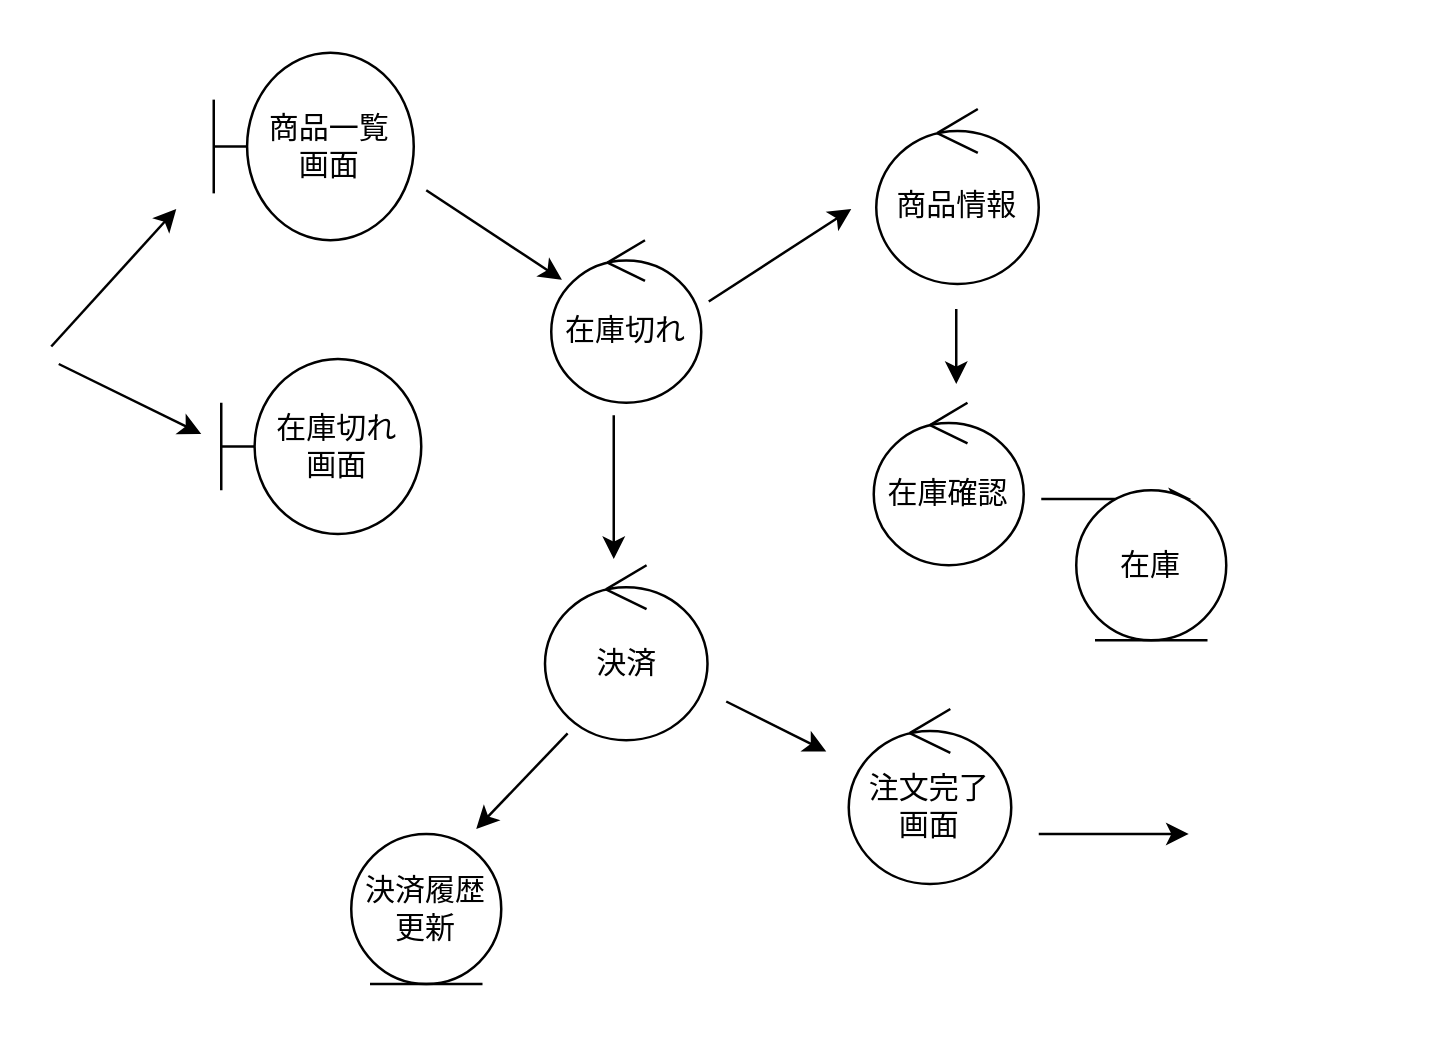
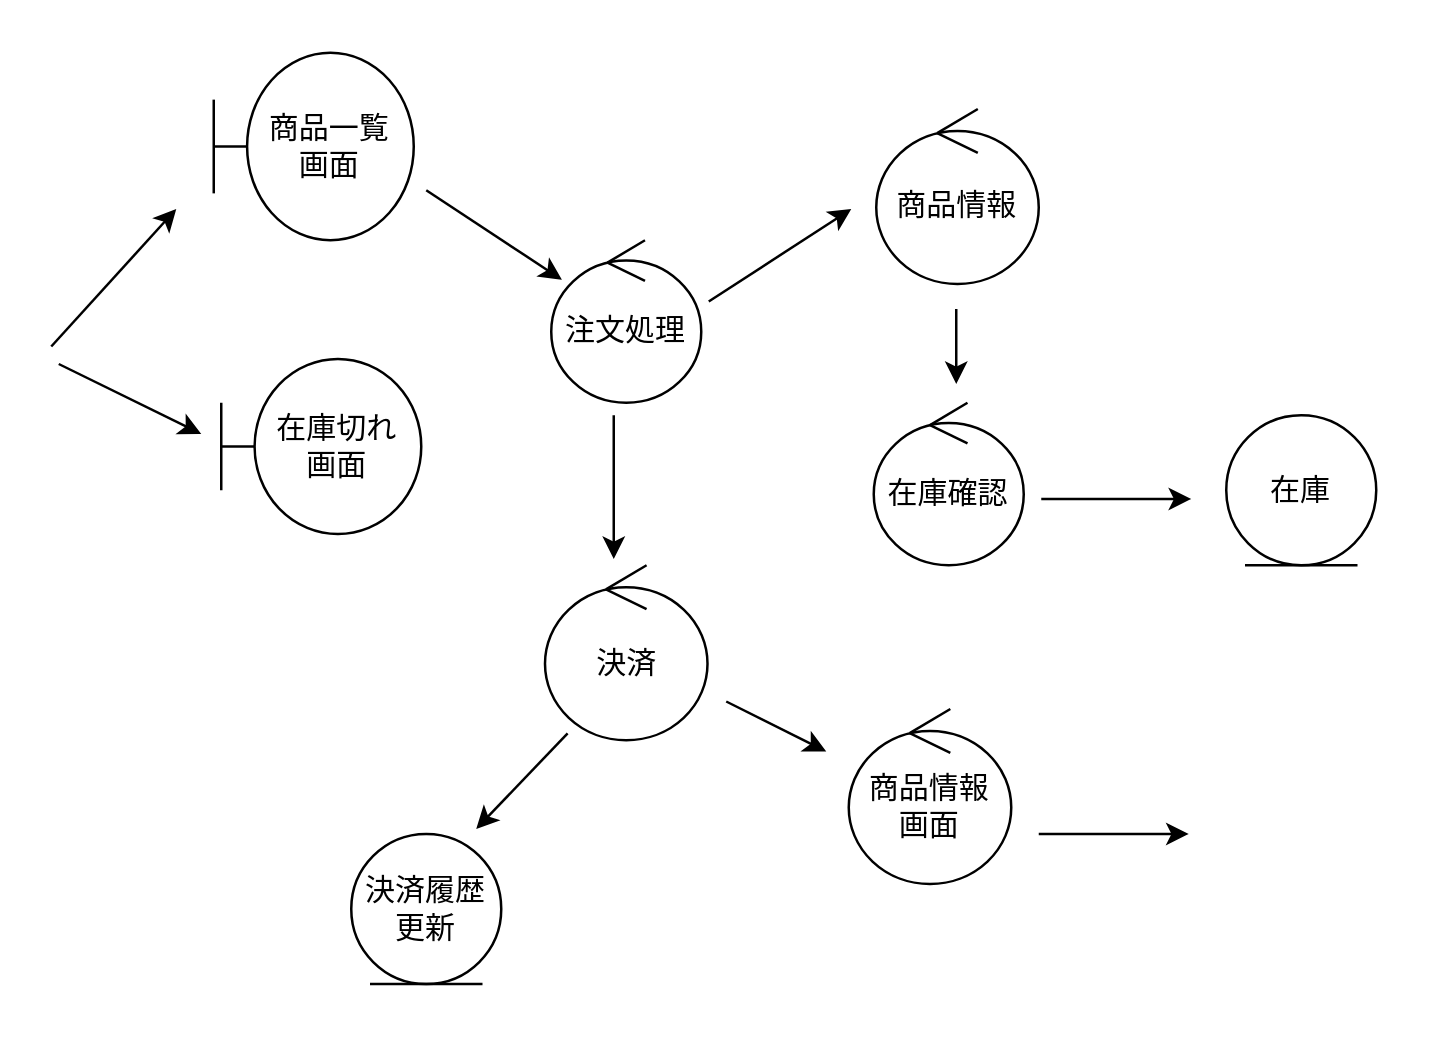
(626, 331) -> (626, 331)
(1151, 565) -> (1301, 490)
(930, 806) -> (930, 806)
